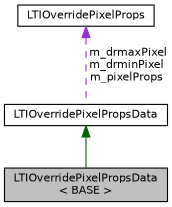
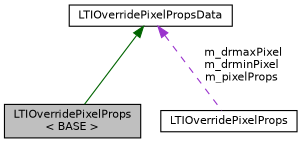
(86, 71) -> (193, 73)
(86, 185) -> (73, 121)
